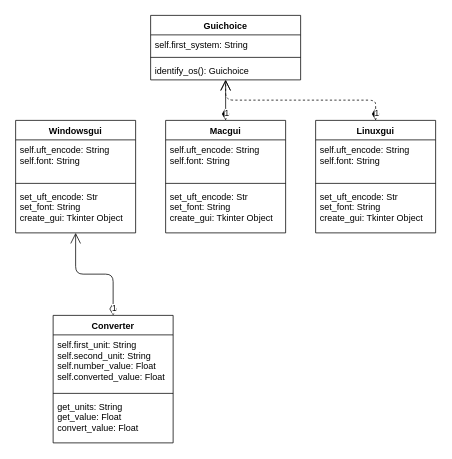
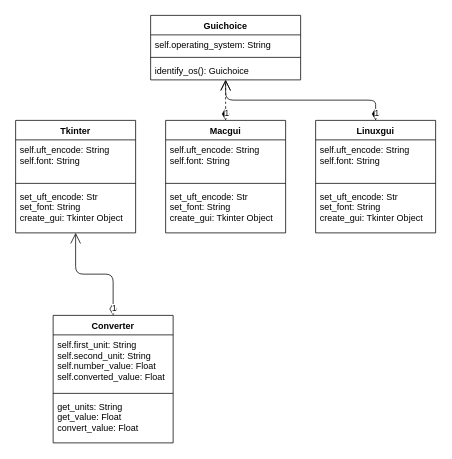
(210, 45) -> (221, 45)
(304, 100) -> (304, 100)
(225, 103) -> (225, 103)
(75, 131) -> (75, 131)
